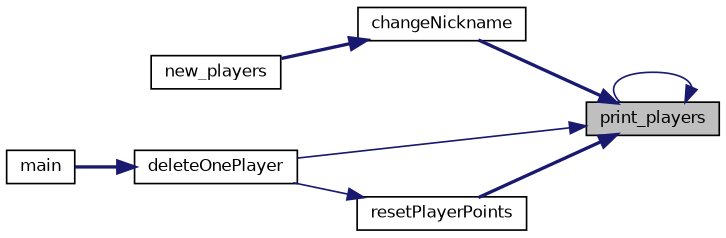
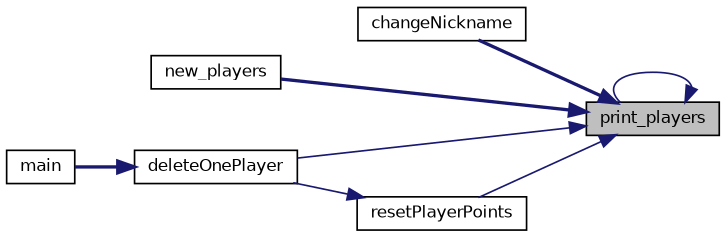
(316, 51) -> (425, 95)
(540, 170) -> (540, 170)
